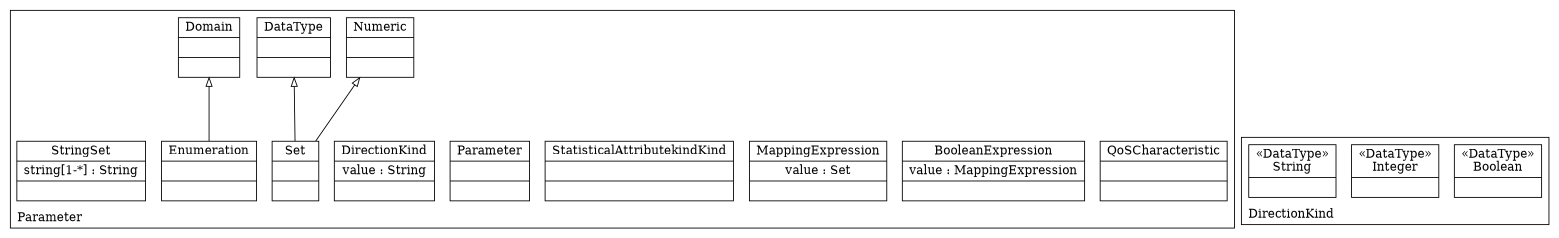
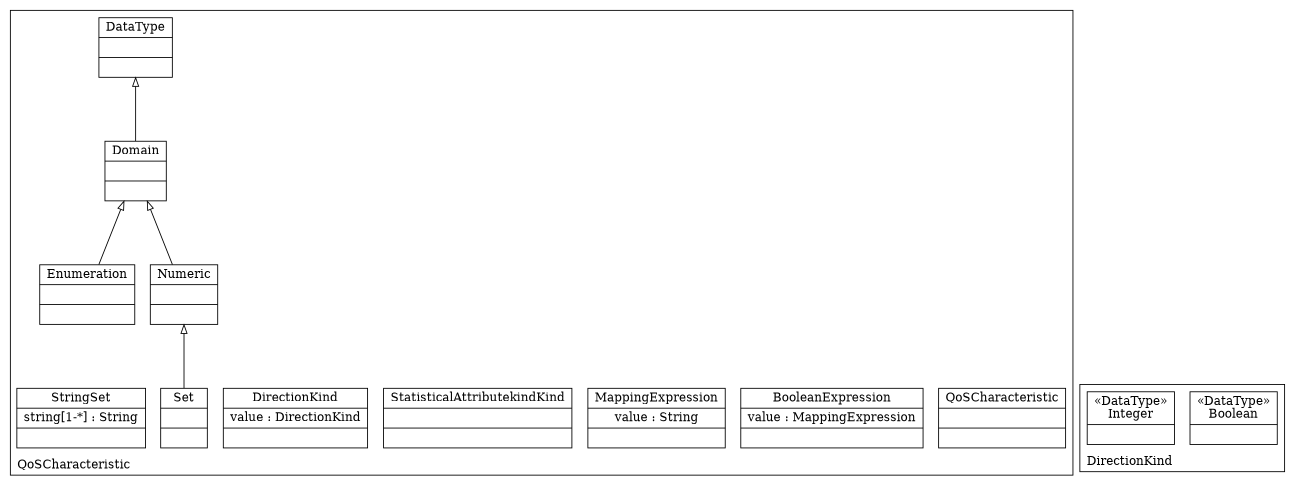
(295, 114) -> (136, 114)
(384, 171) -> (295, 418)
(490, 171) -> none
(818, 171) -> (657, 418)
(1292, 171) -> none
(50, 218) -> (74, 465)
none -> (161, 237)
